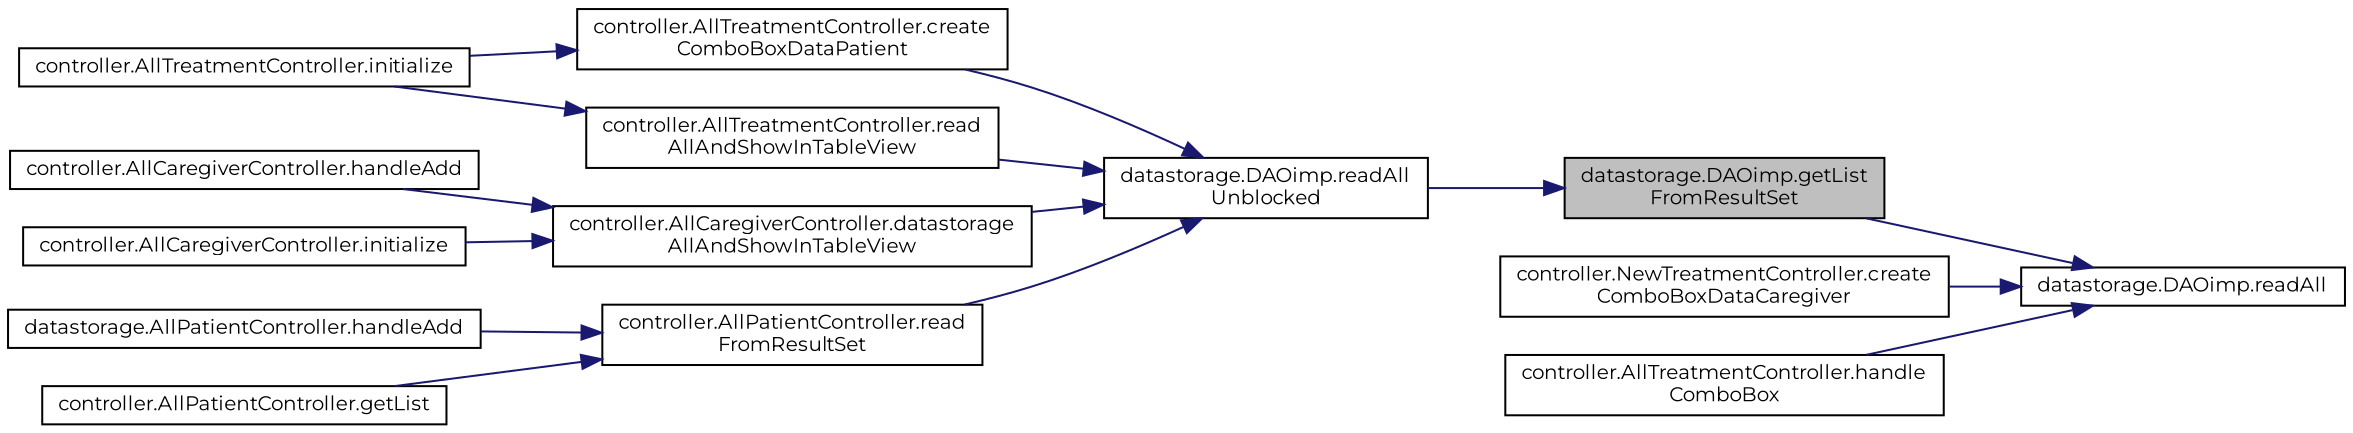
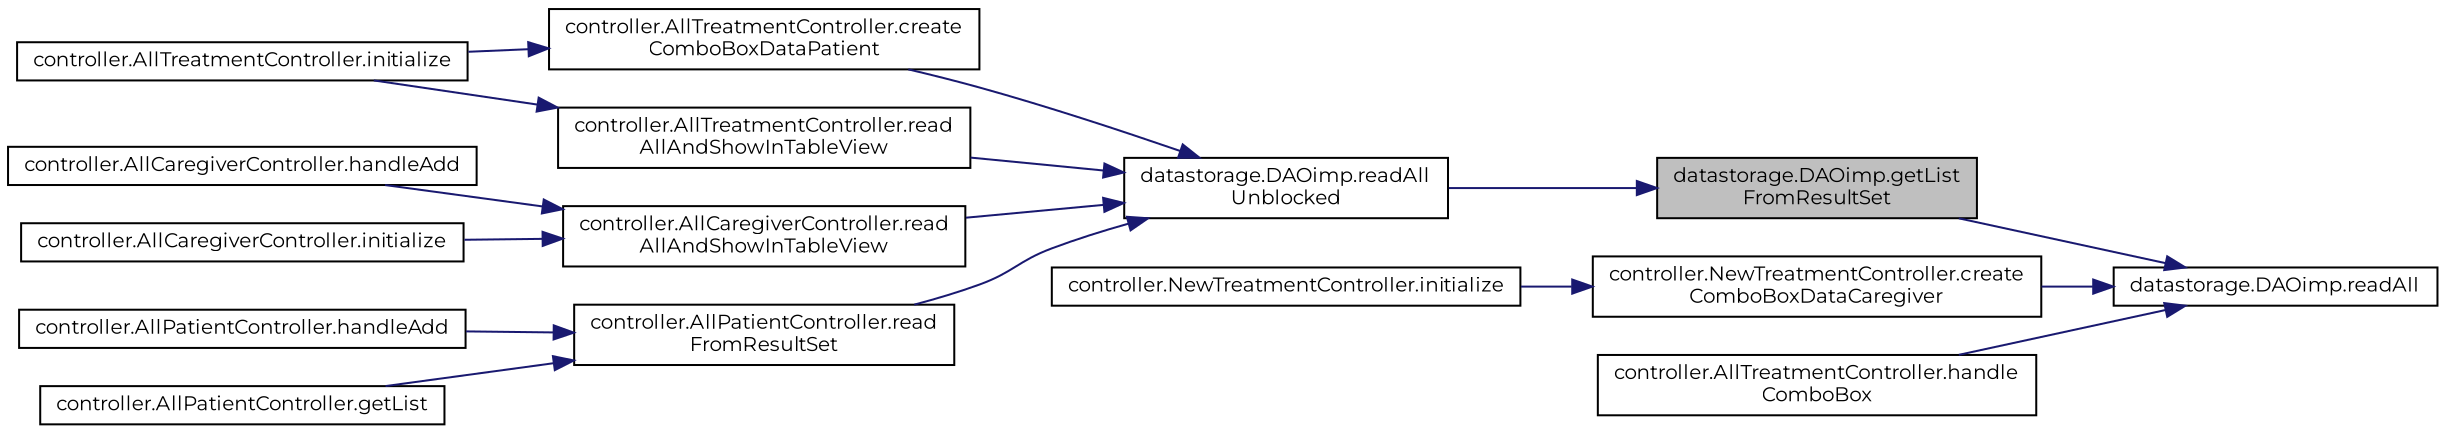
(792, 236) -> (764, 236)
none -> (1286, 287)
(244, 329) -> (242, 329)
